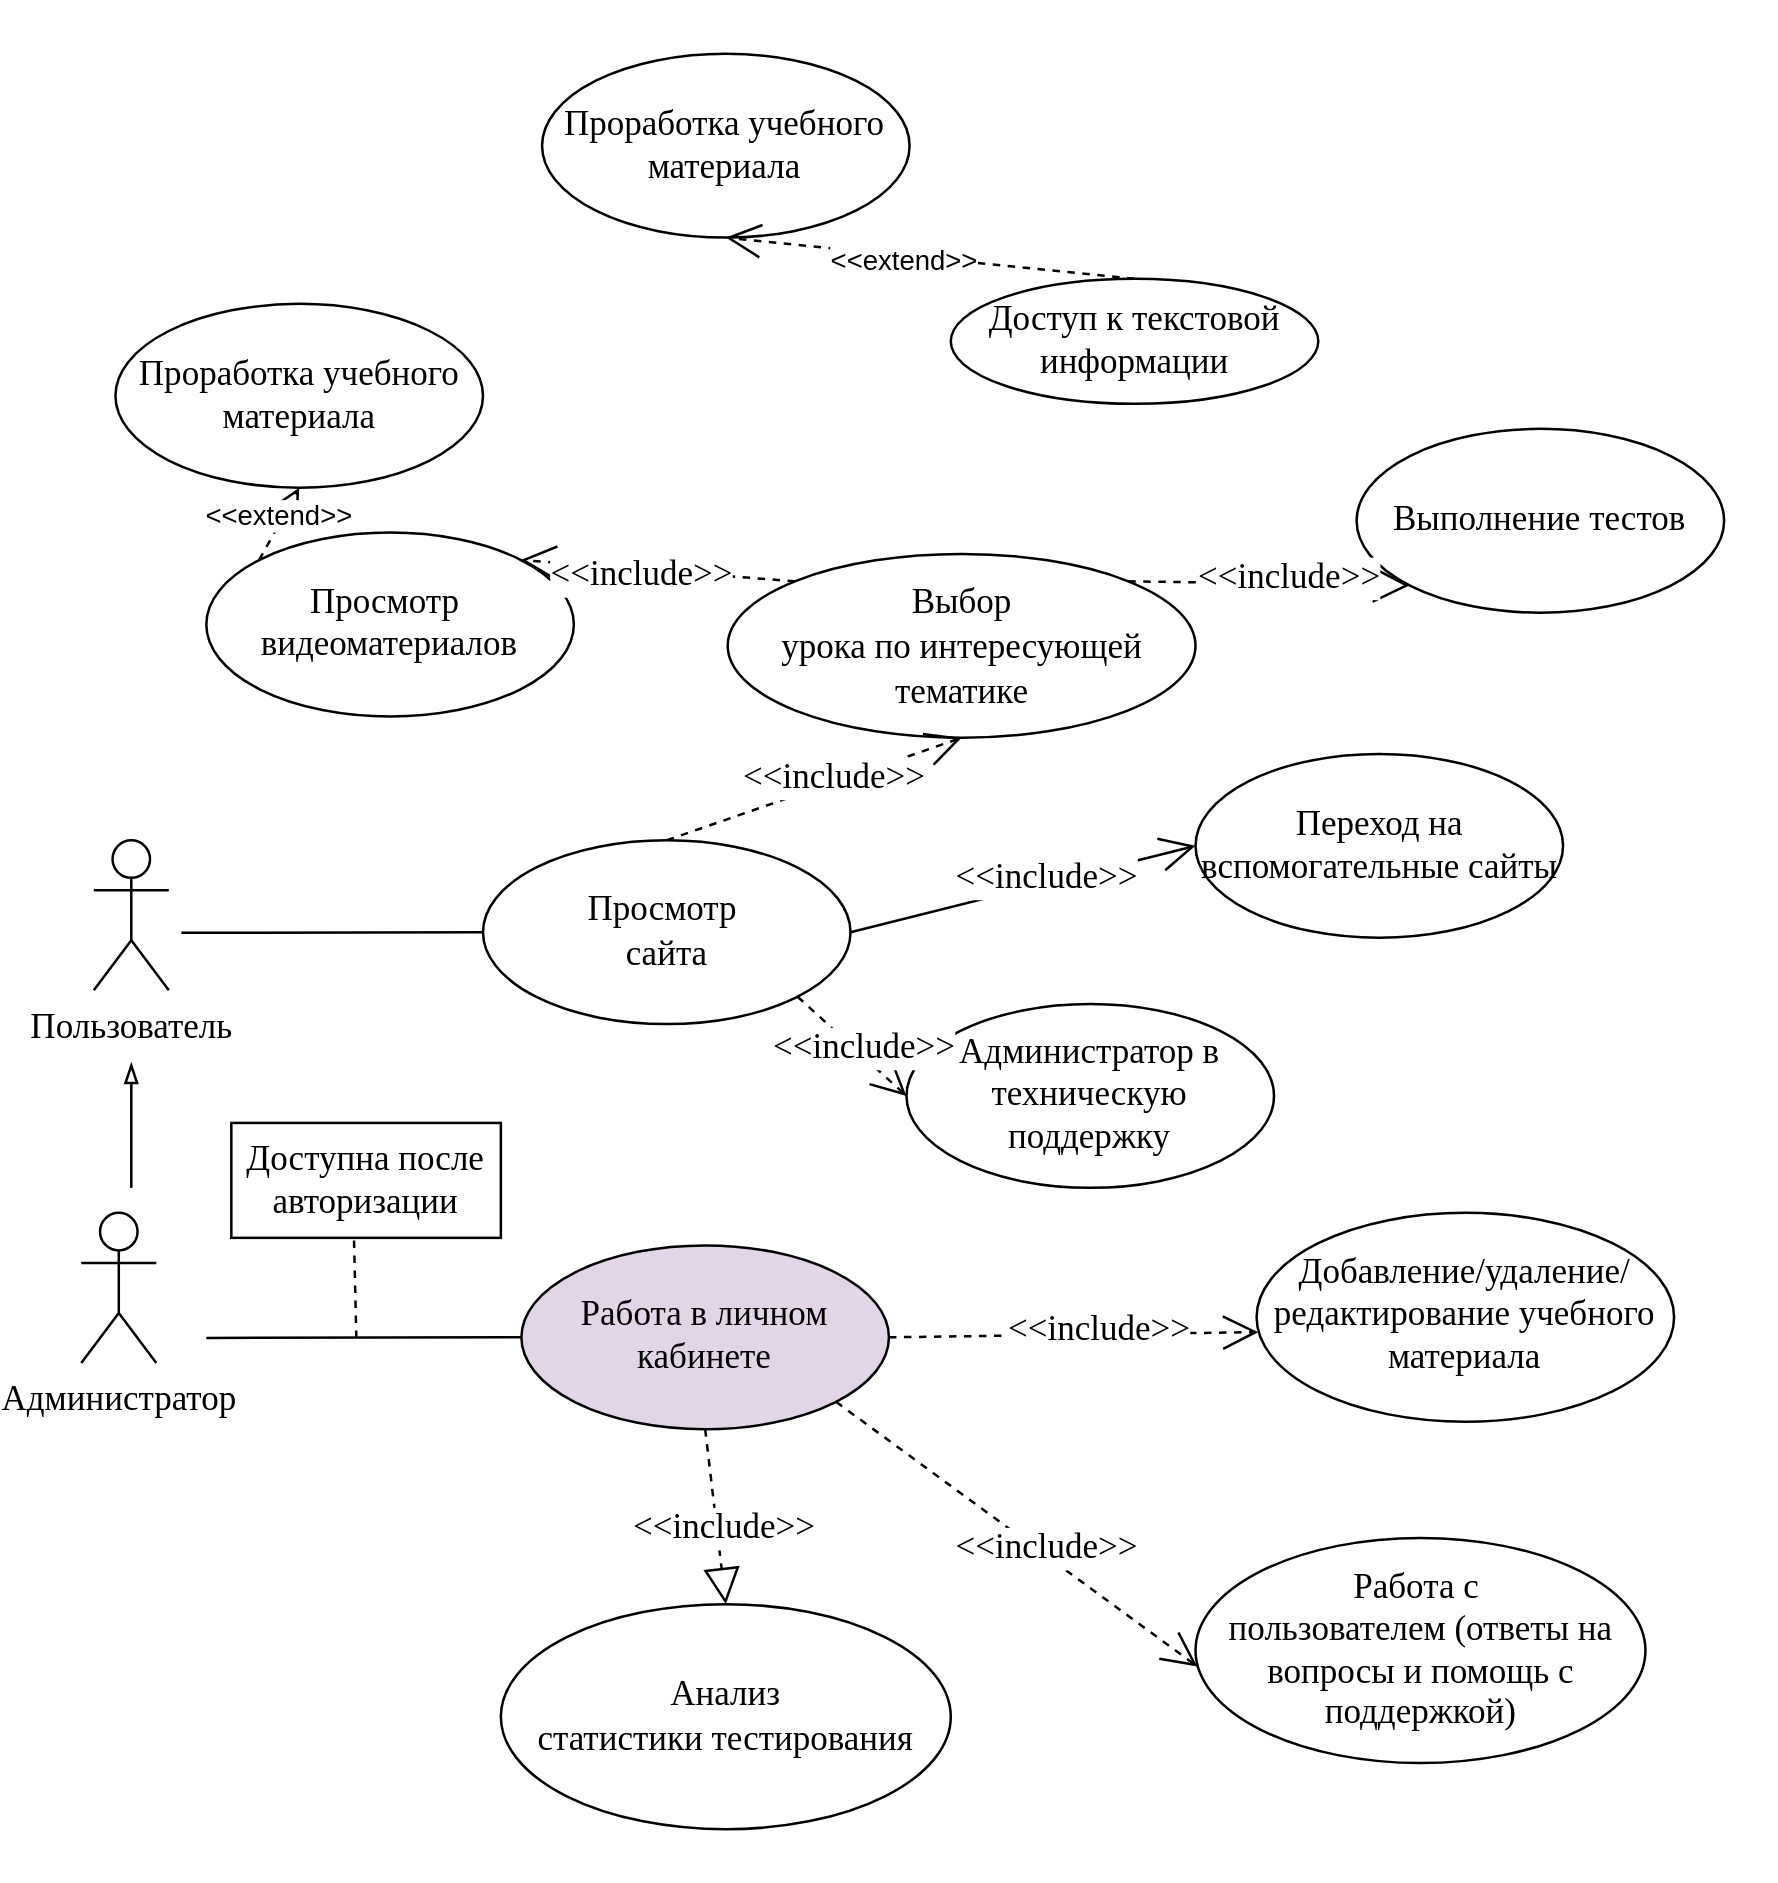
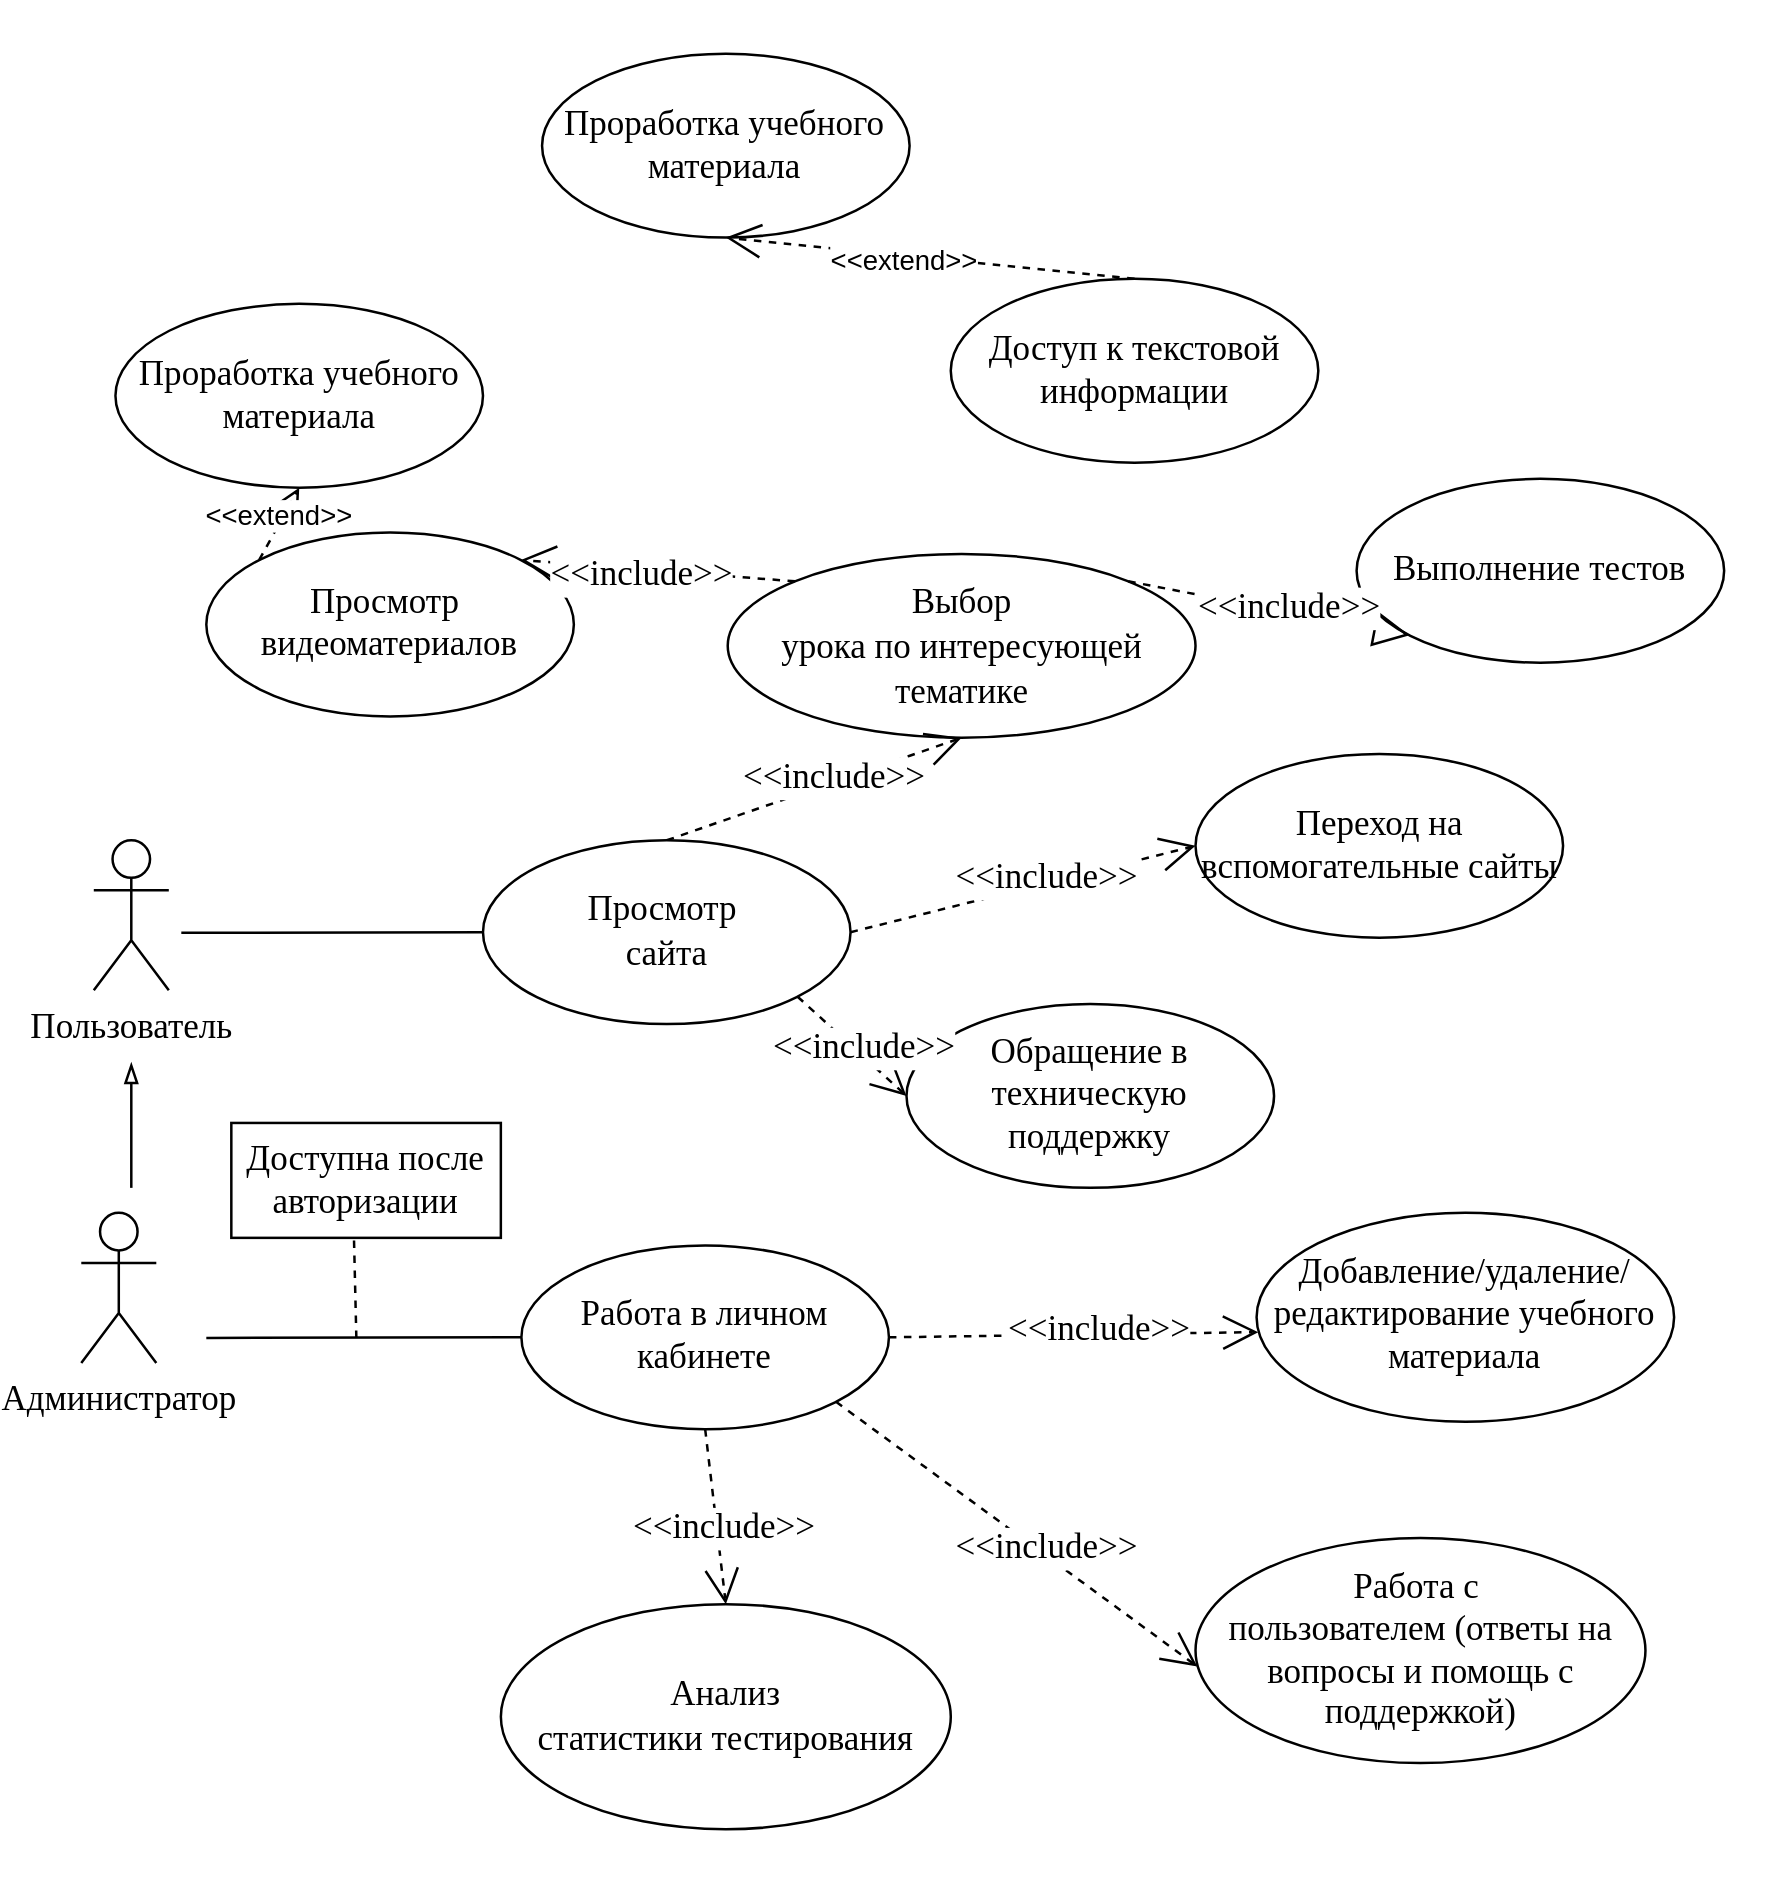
(1134, 341) -> (1134, 371)
(1540, 521) -> (1540, 571)
(918, 915) -> (918, 915)
(1090, 1096) -> (1090, 1096)
(705, 1337) -> (705, 1337)
(721, 1567) -> (723, 1582)
